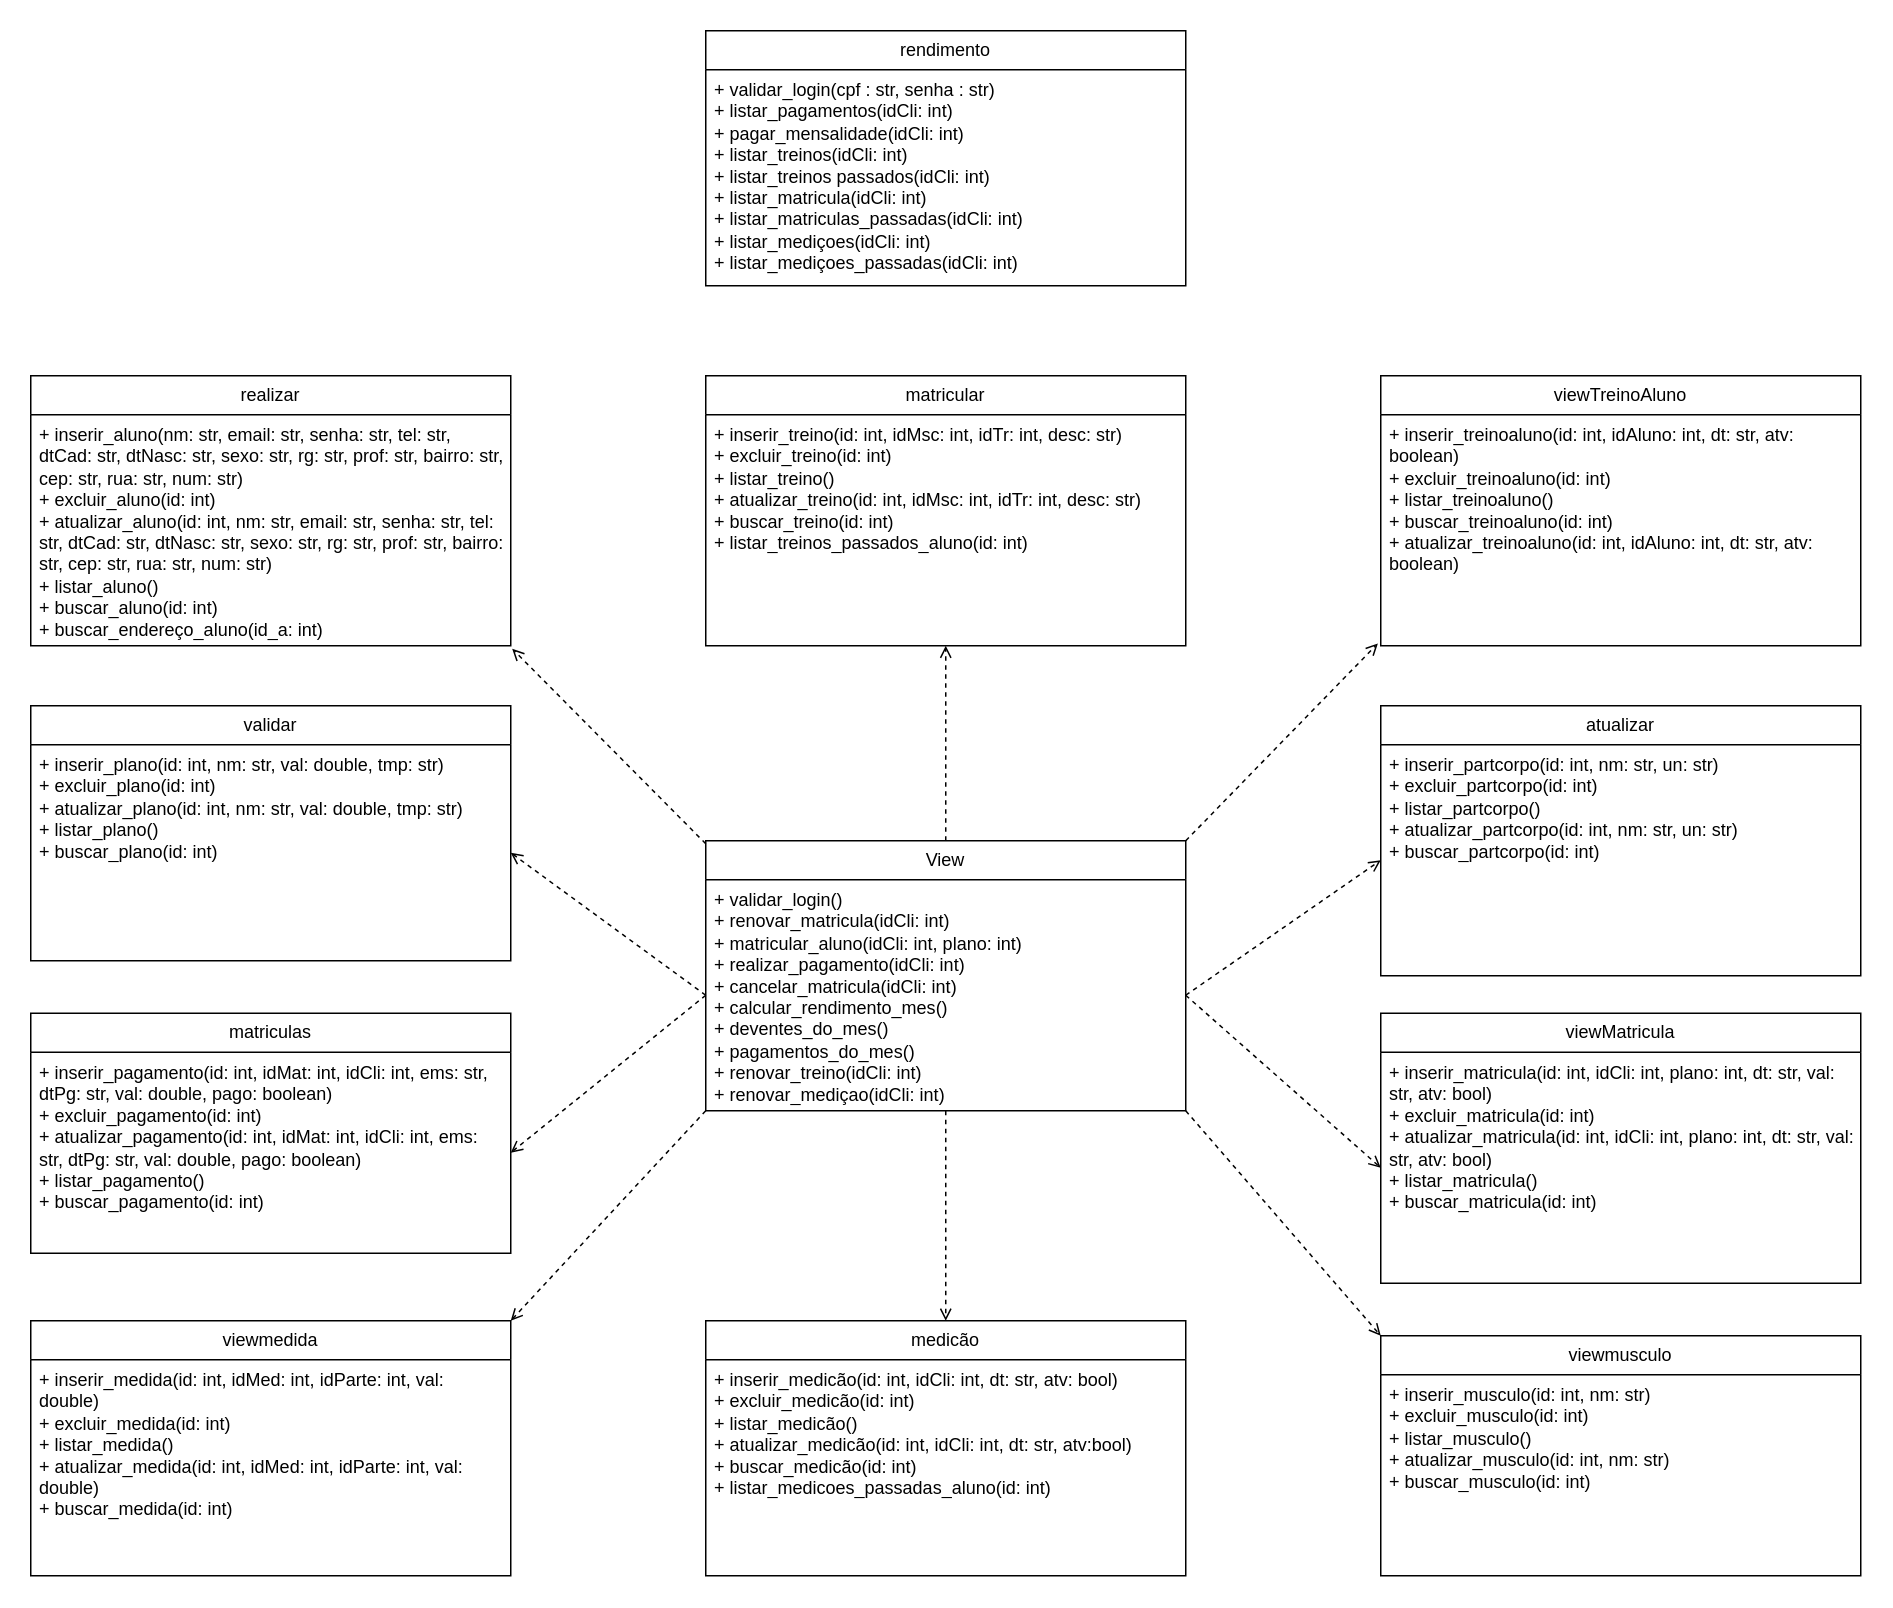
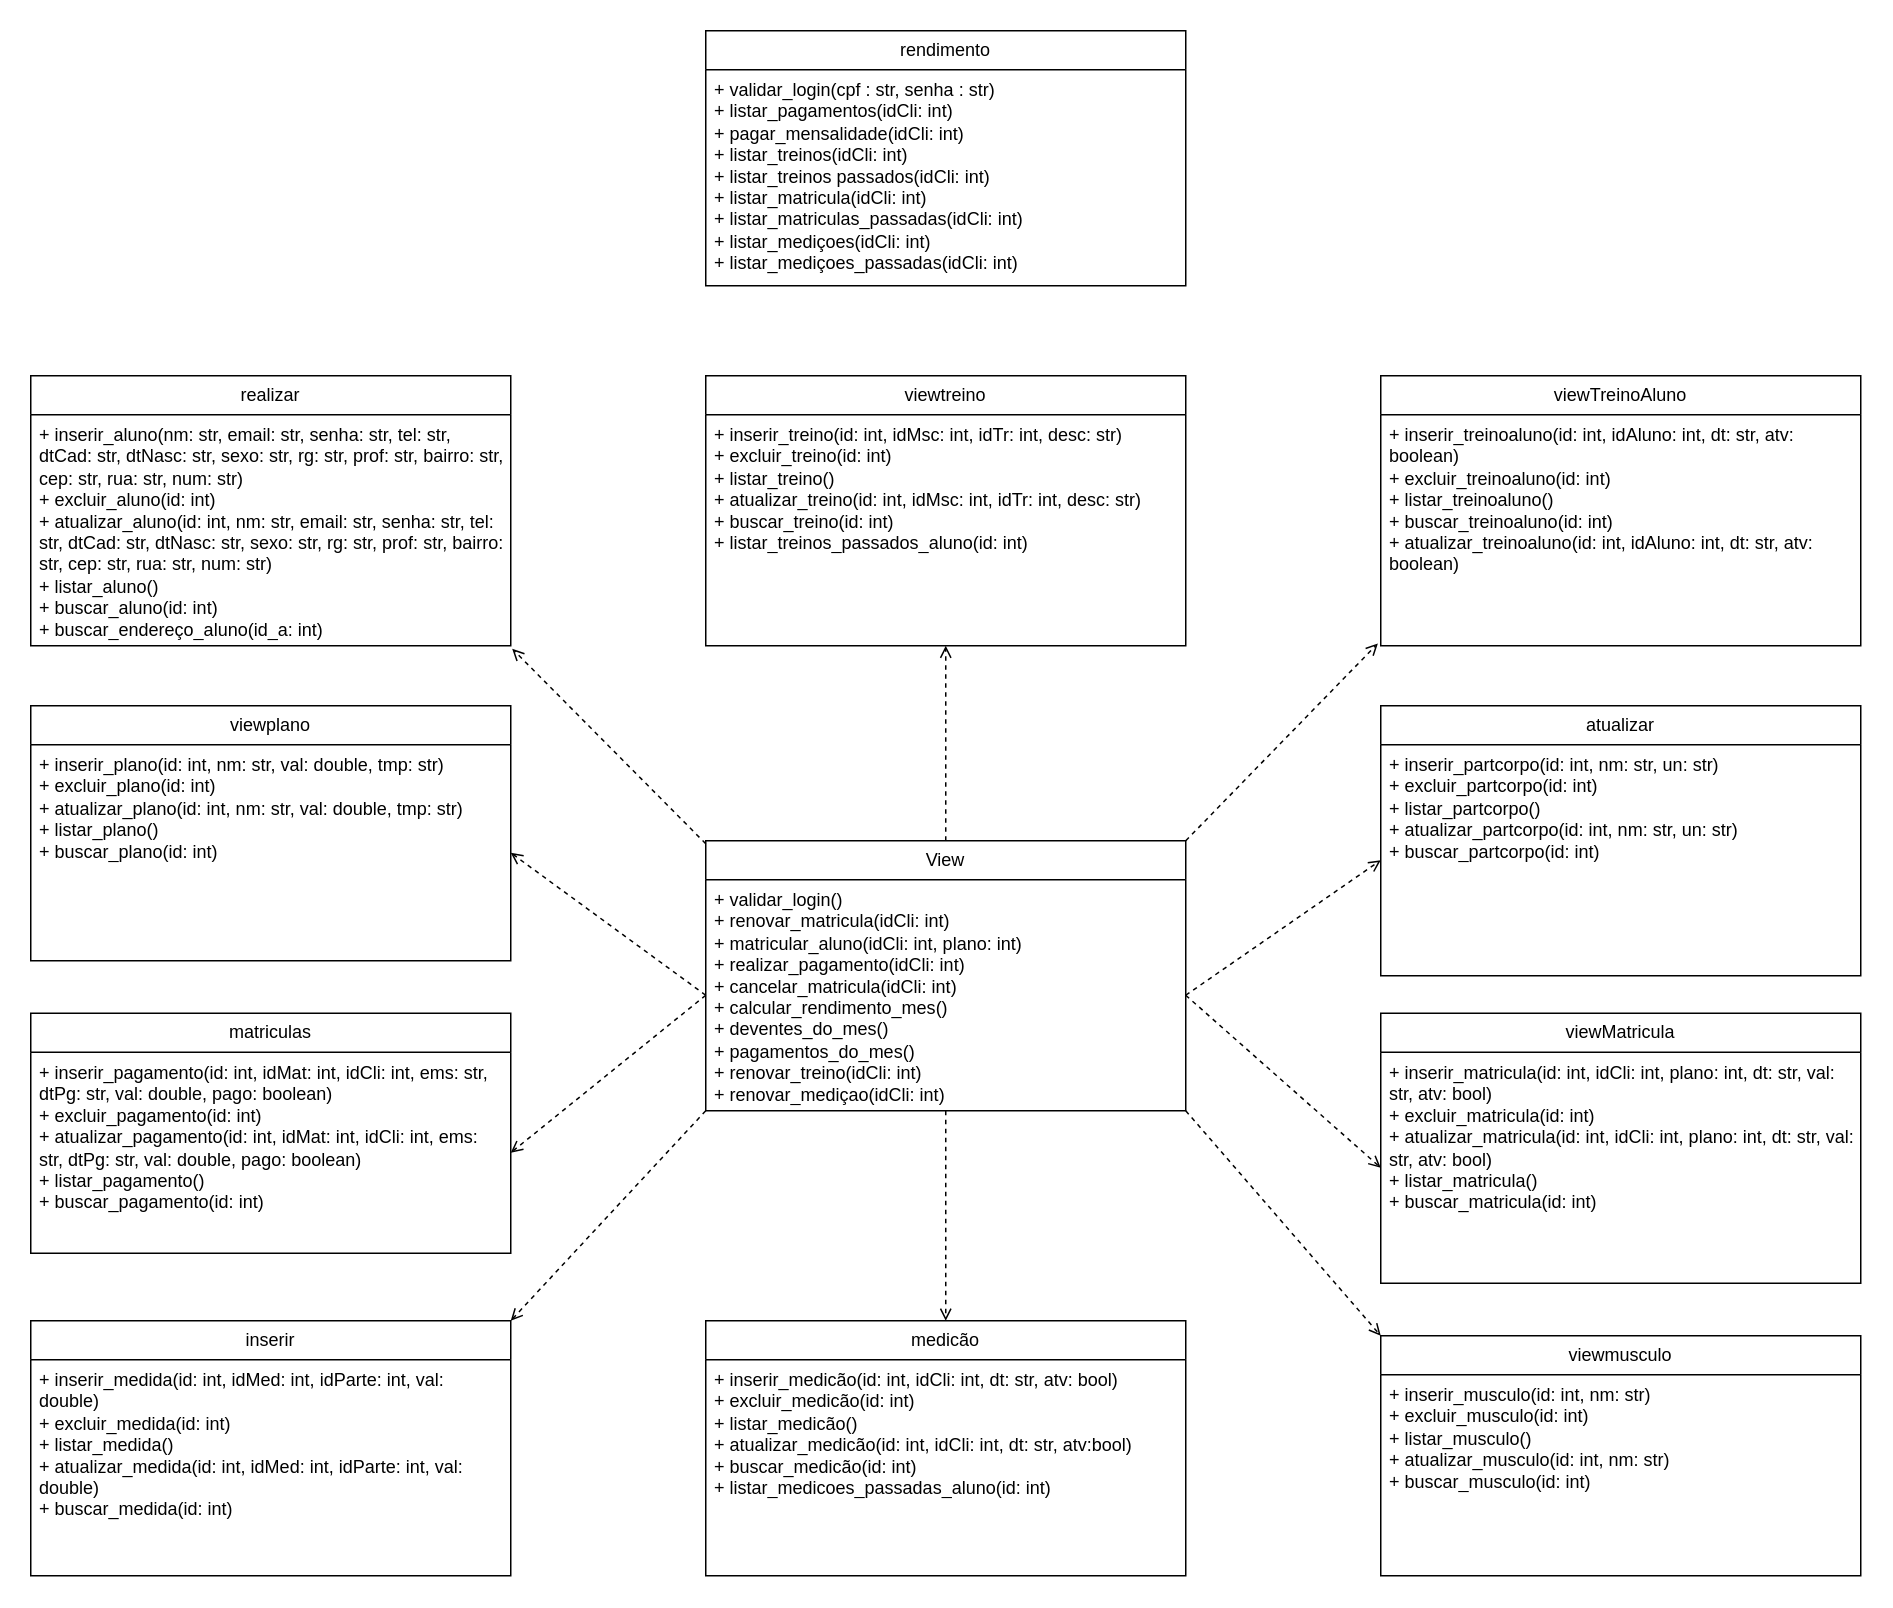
(946, 395) -> (946, 395)
(271, 725) -> (271, 725)
(271, 1340) -> (271, 1340)
